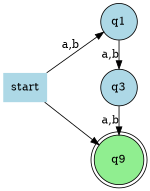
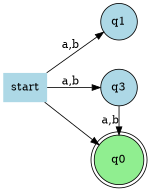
(119, 50) -> (70, 88)
(119, 160) -> (119, 160)
